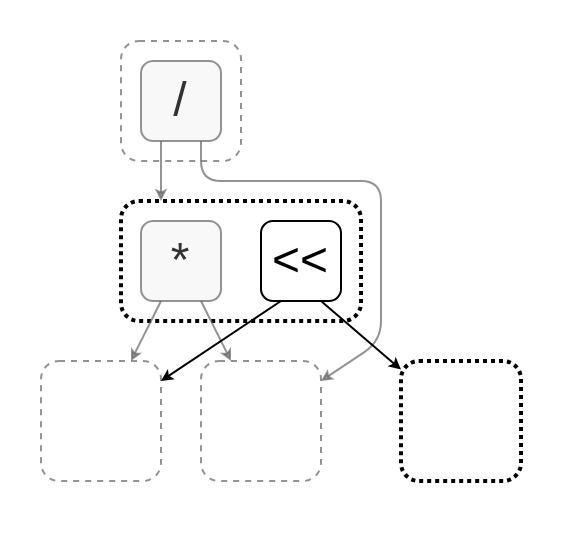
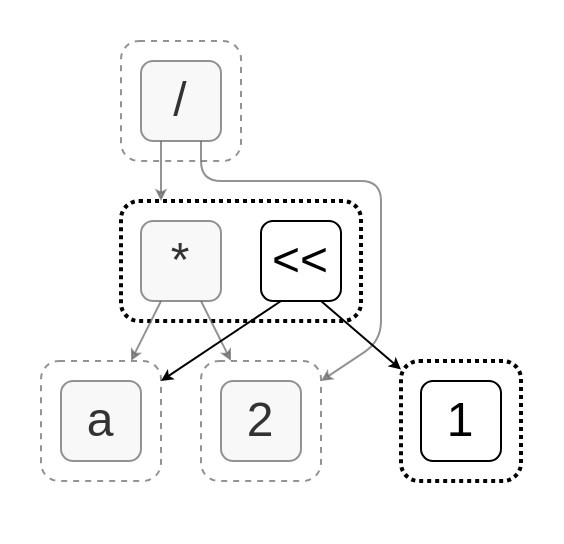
none -> (101, 421)
none -> (261, 421)
none -> (461, 421)
